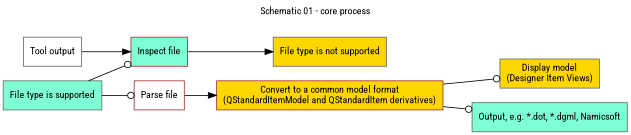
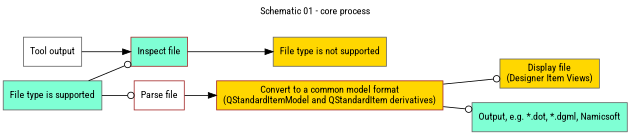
(550, 74) -> (550, 74)
